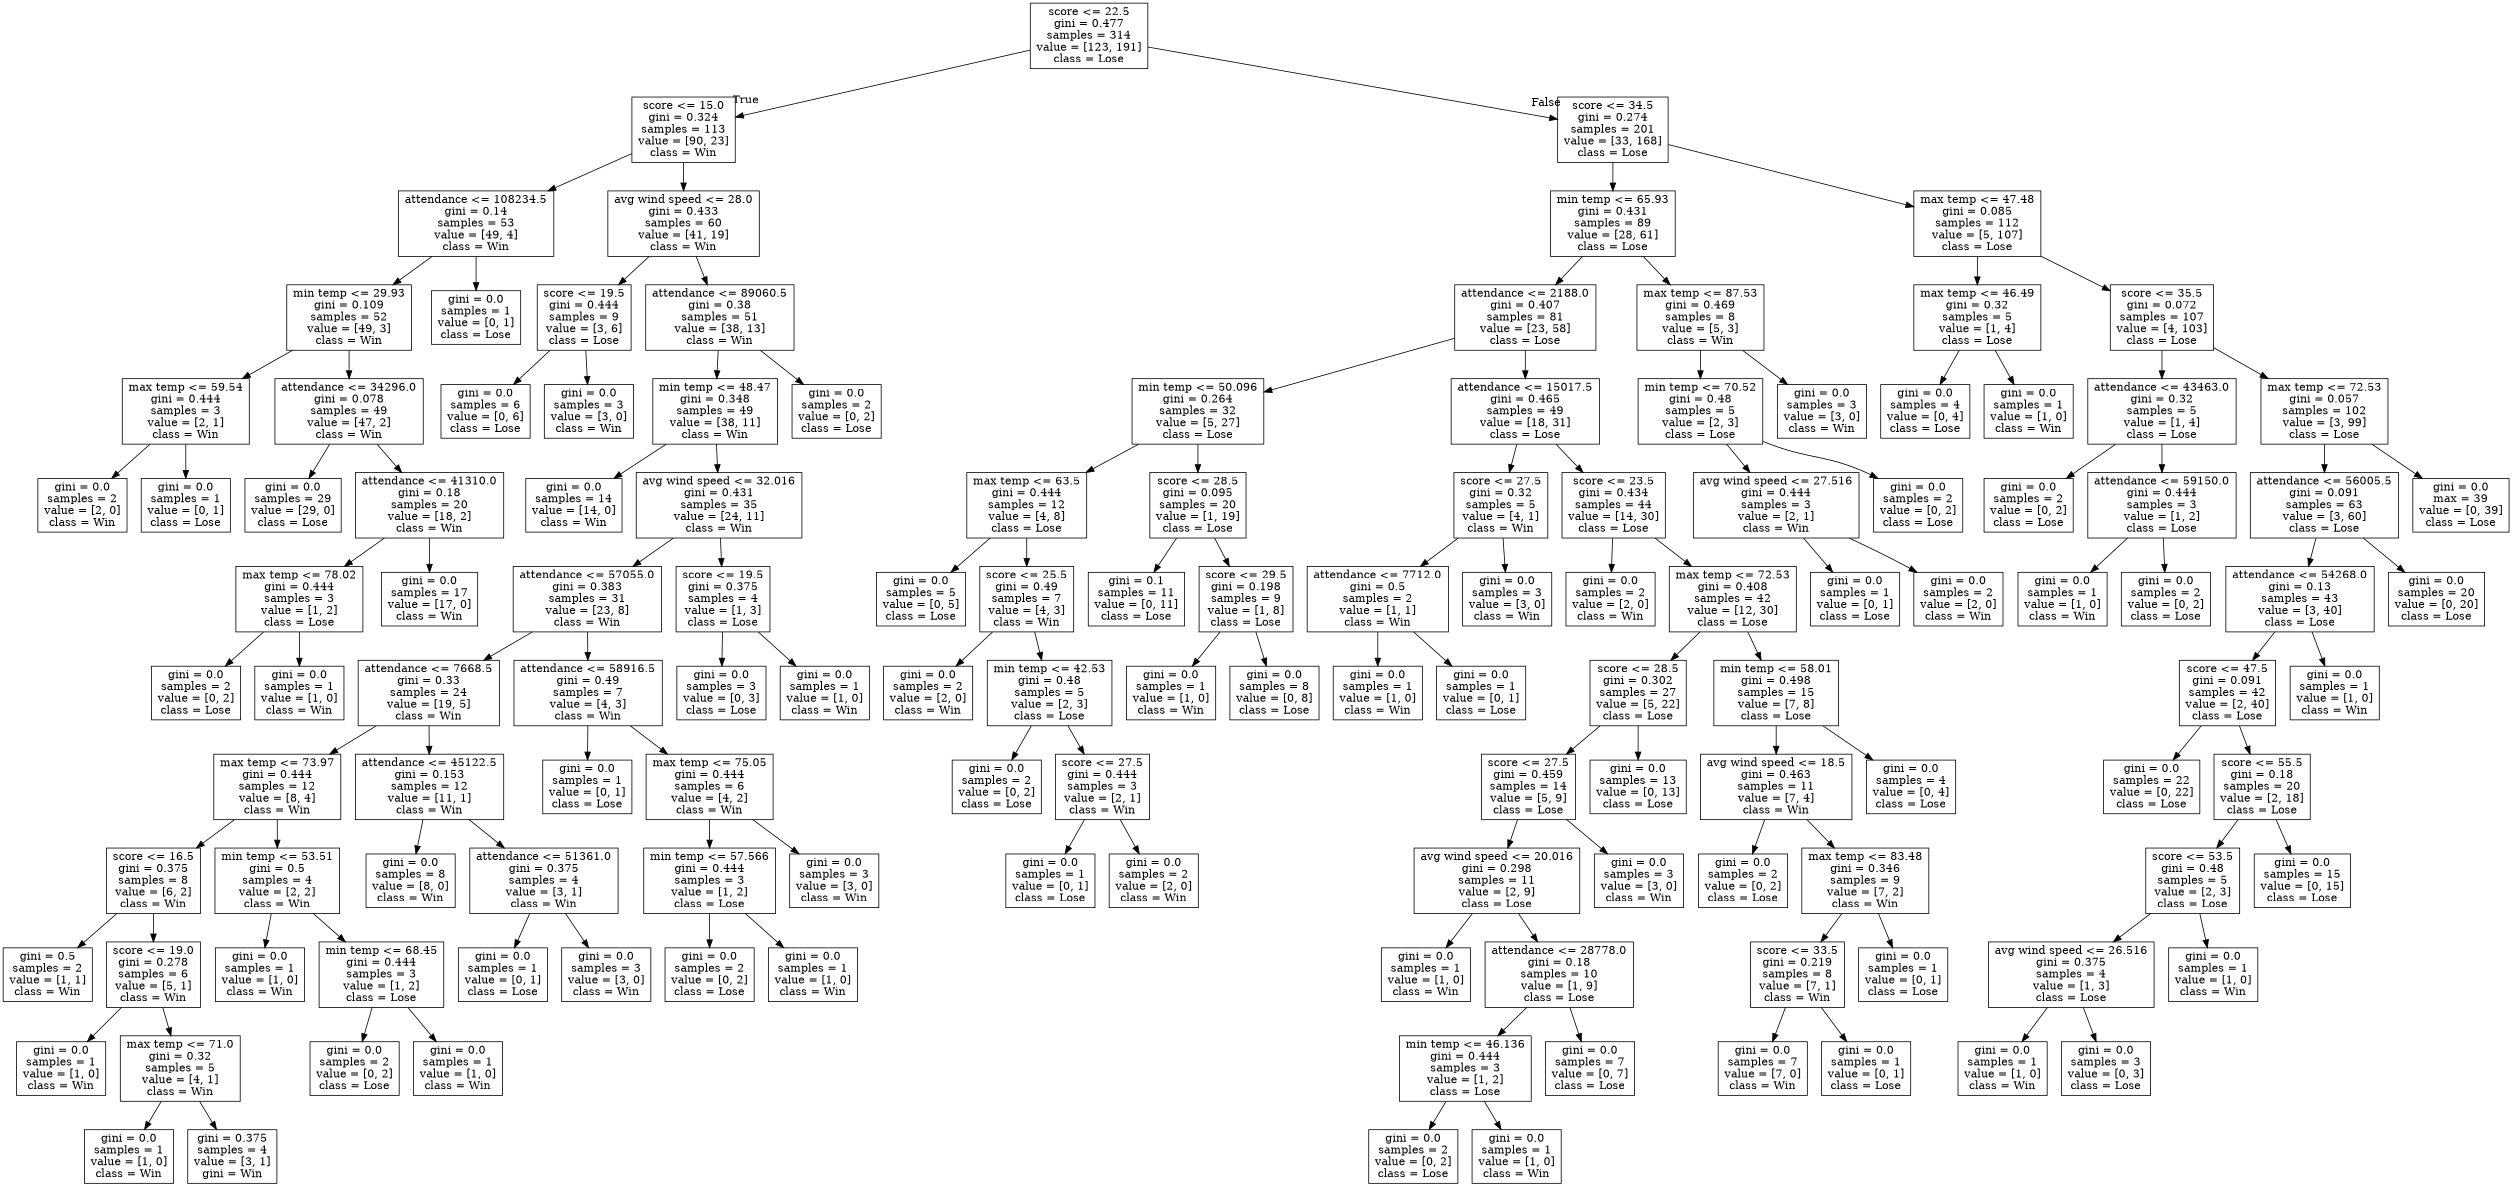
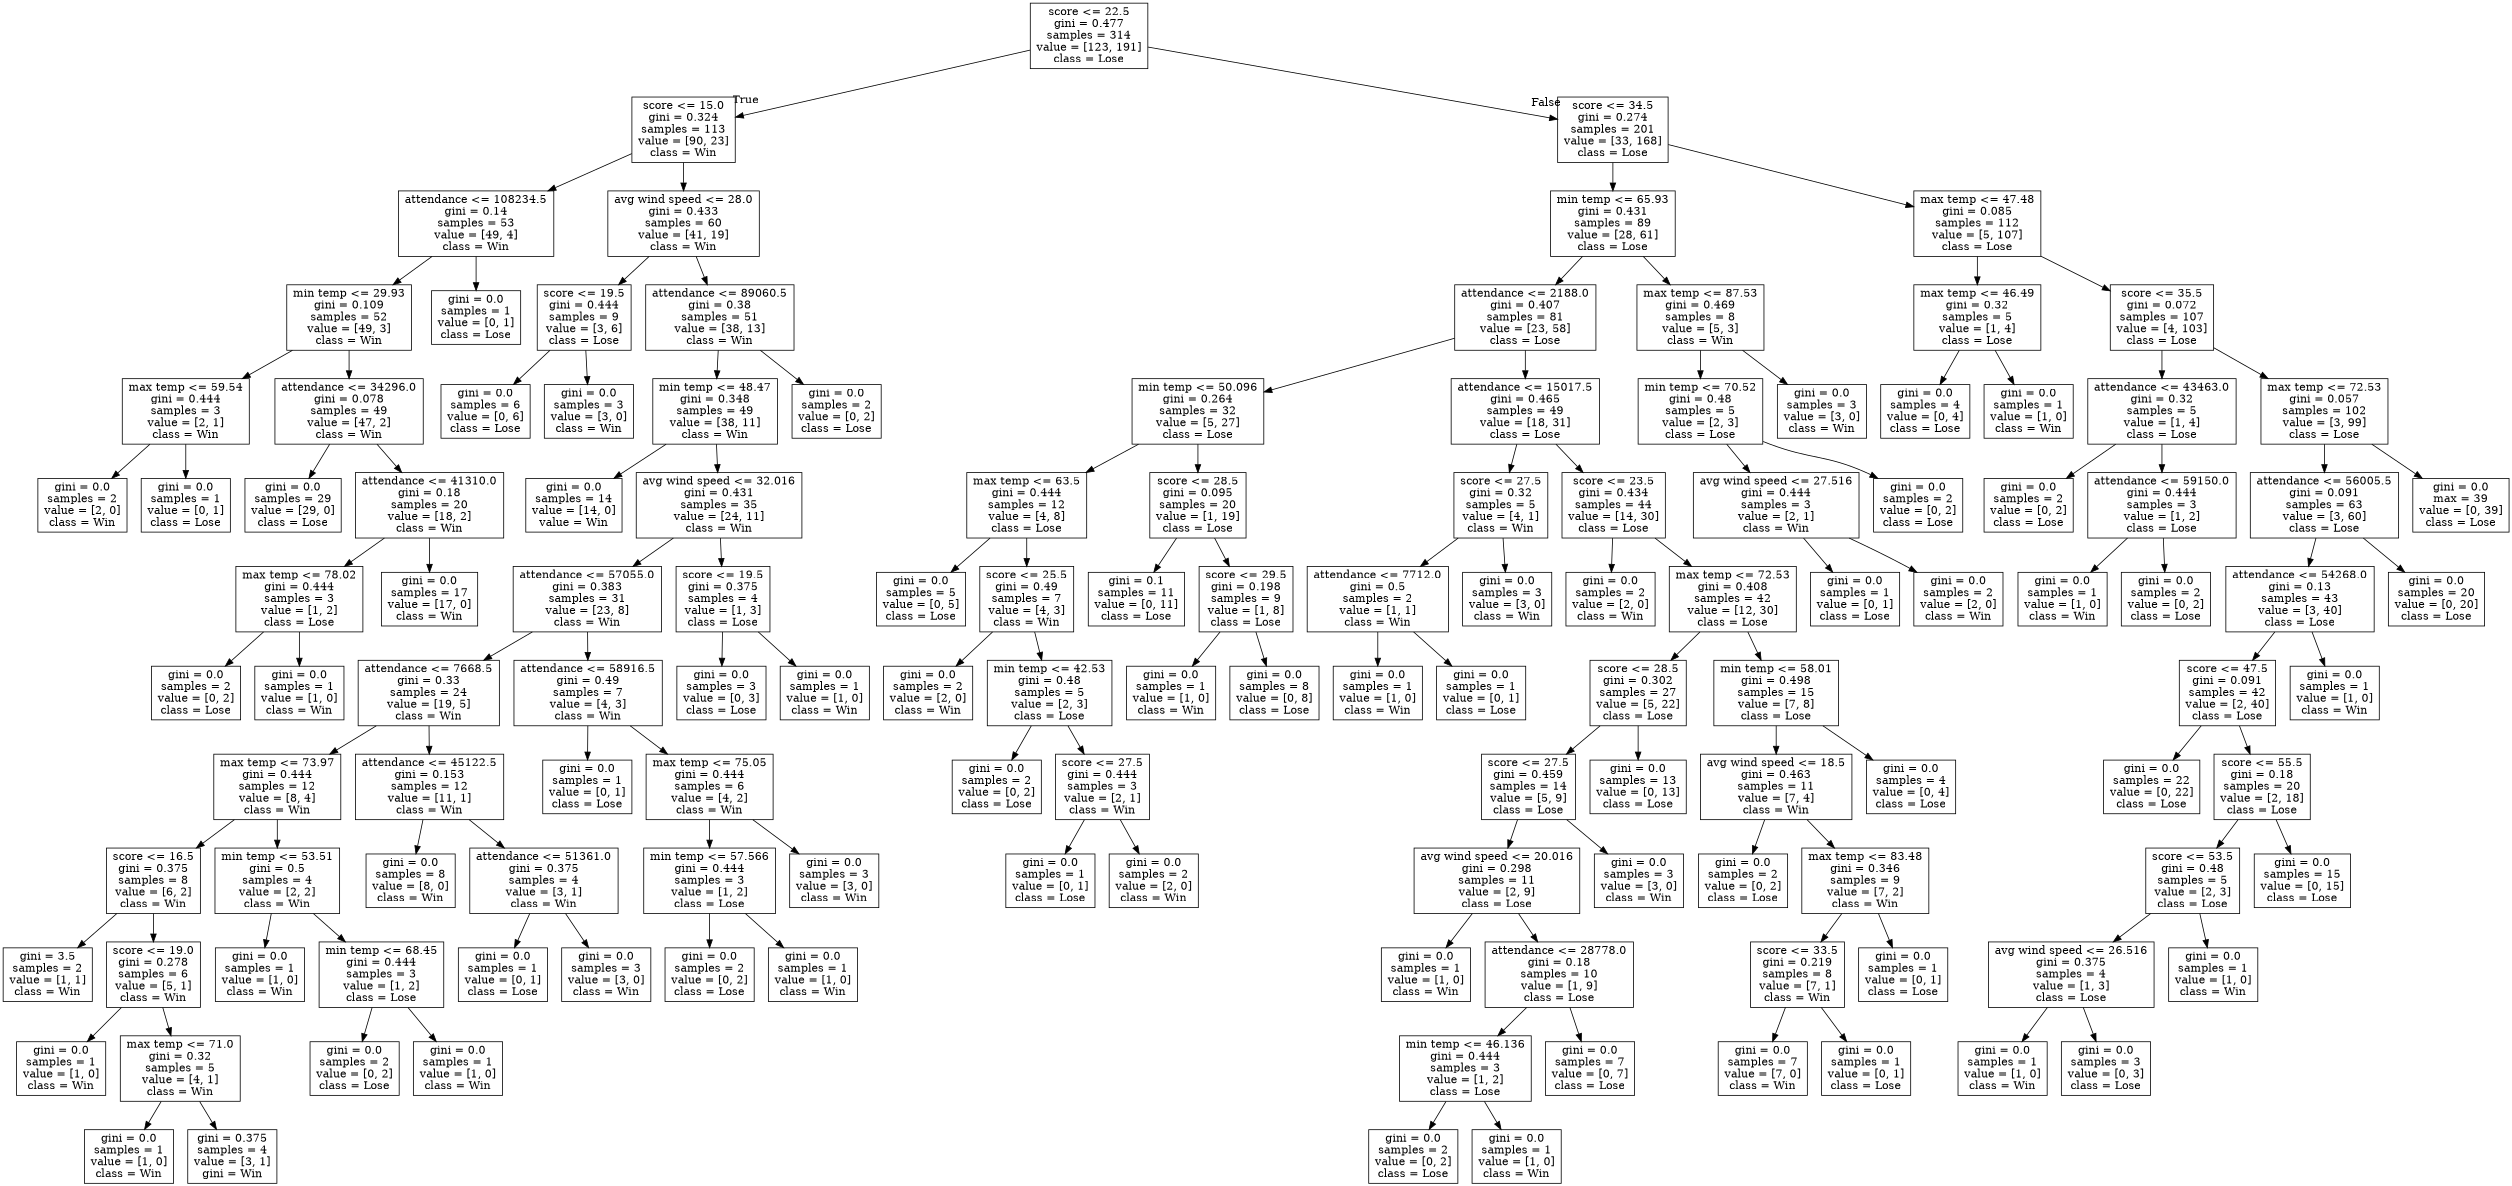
(574, 505) -> (574, 505)
(48, 975) -> (48, 975)
